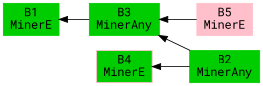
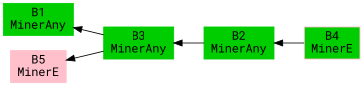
(31, 19) -> (38, 19)
(182, 19) -> (89, 55)
(175, 67) -> (293, 43)
